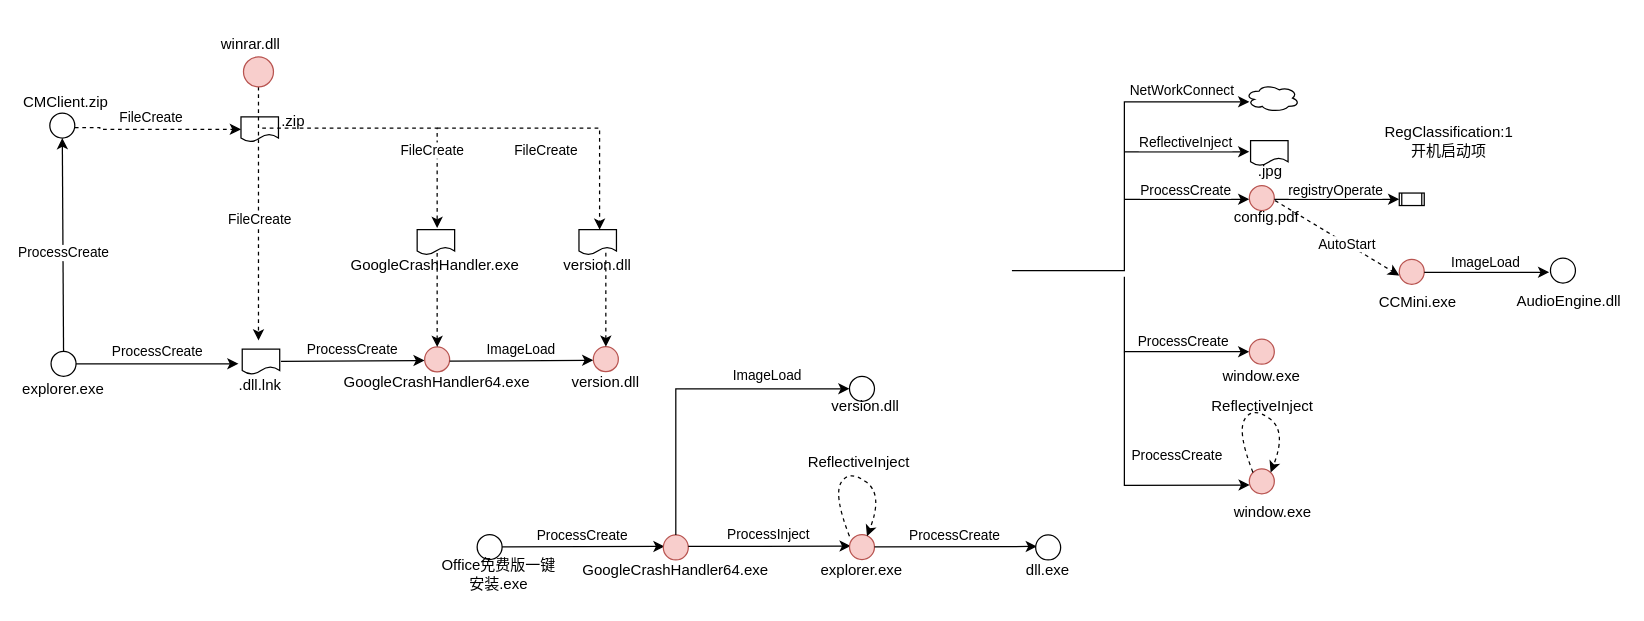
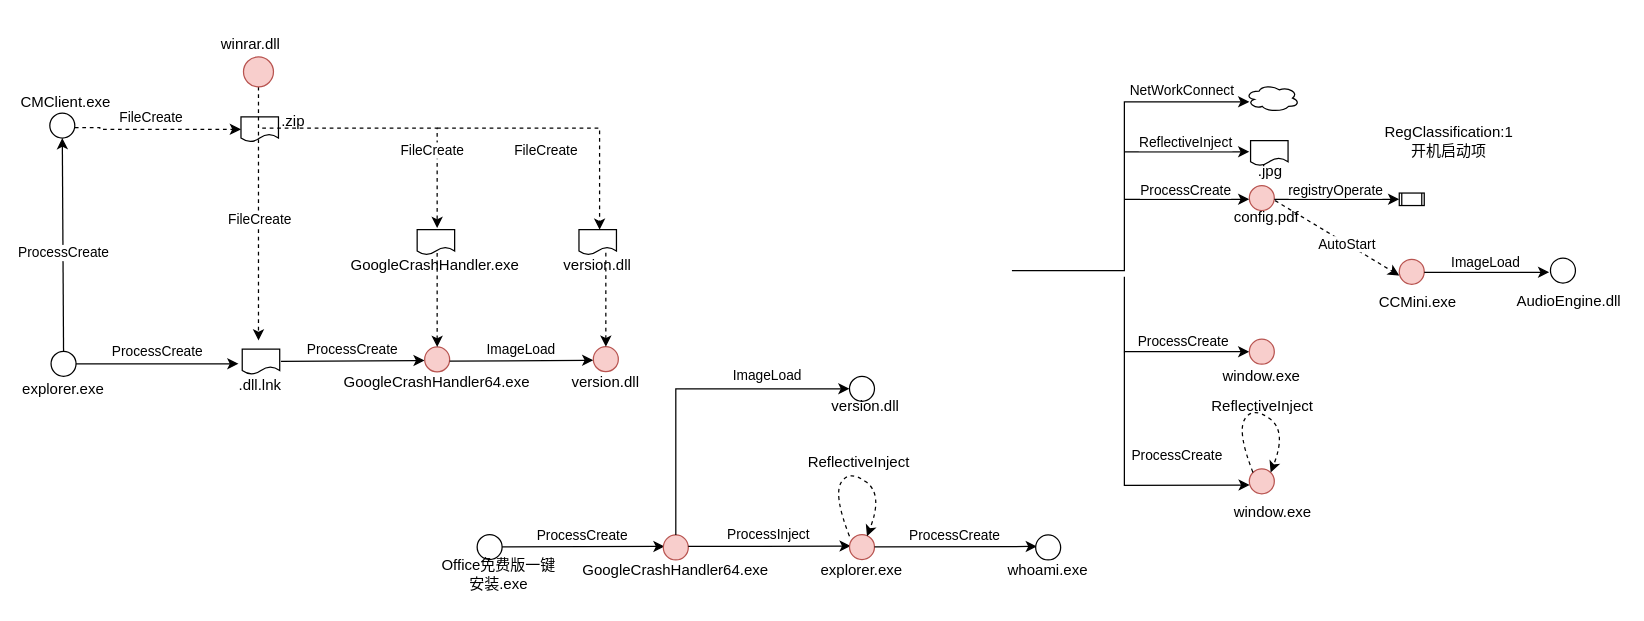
(66, 103) -> (66, 103)
(1048, 571) -> (1048, 571)
